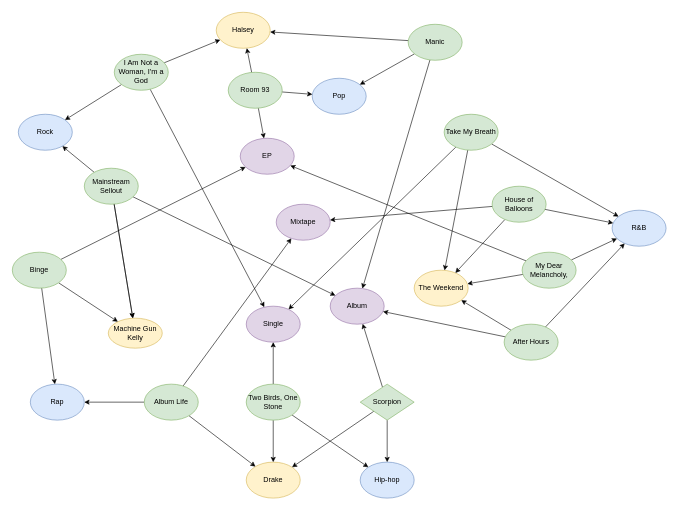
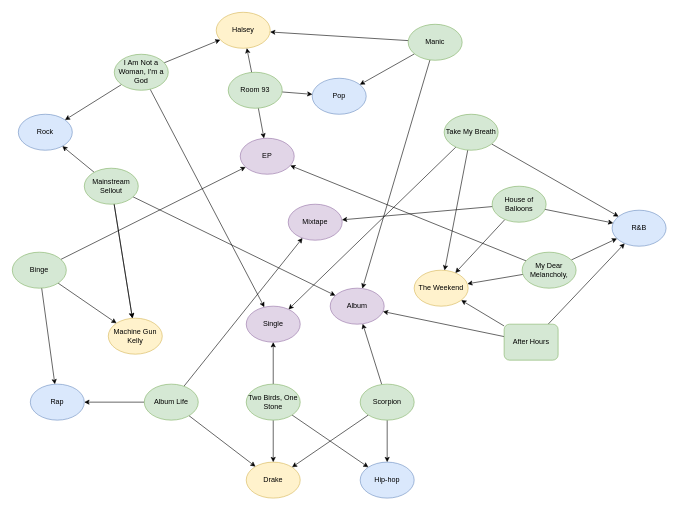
(303, 222) -> (315, 222)
(135, 333) -> (135, 336)
(531, 342) -> (531, 342)
(387, 402) -> (387, 402)
